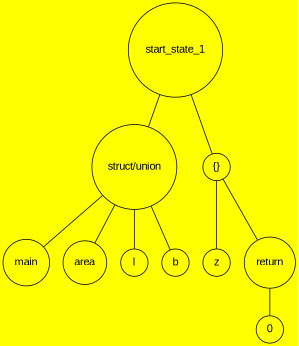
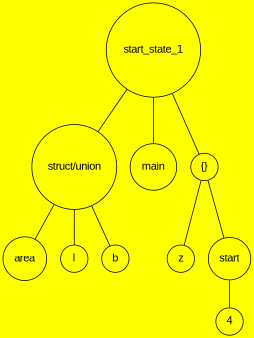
(73, 221) -> (153, 120)
(270, 263) -> (230, 259)
(270, 329) -> (230, 322)
